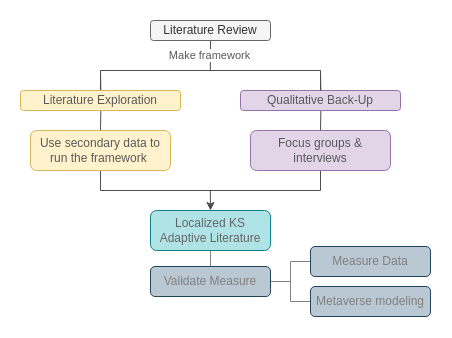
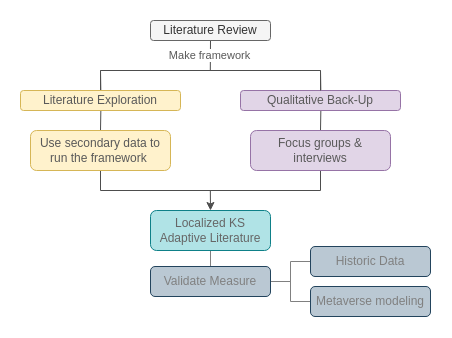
(371, 262) -> (371, 262)
